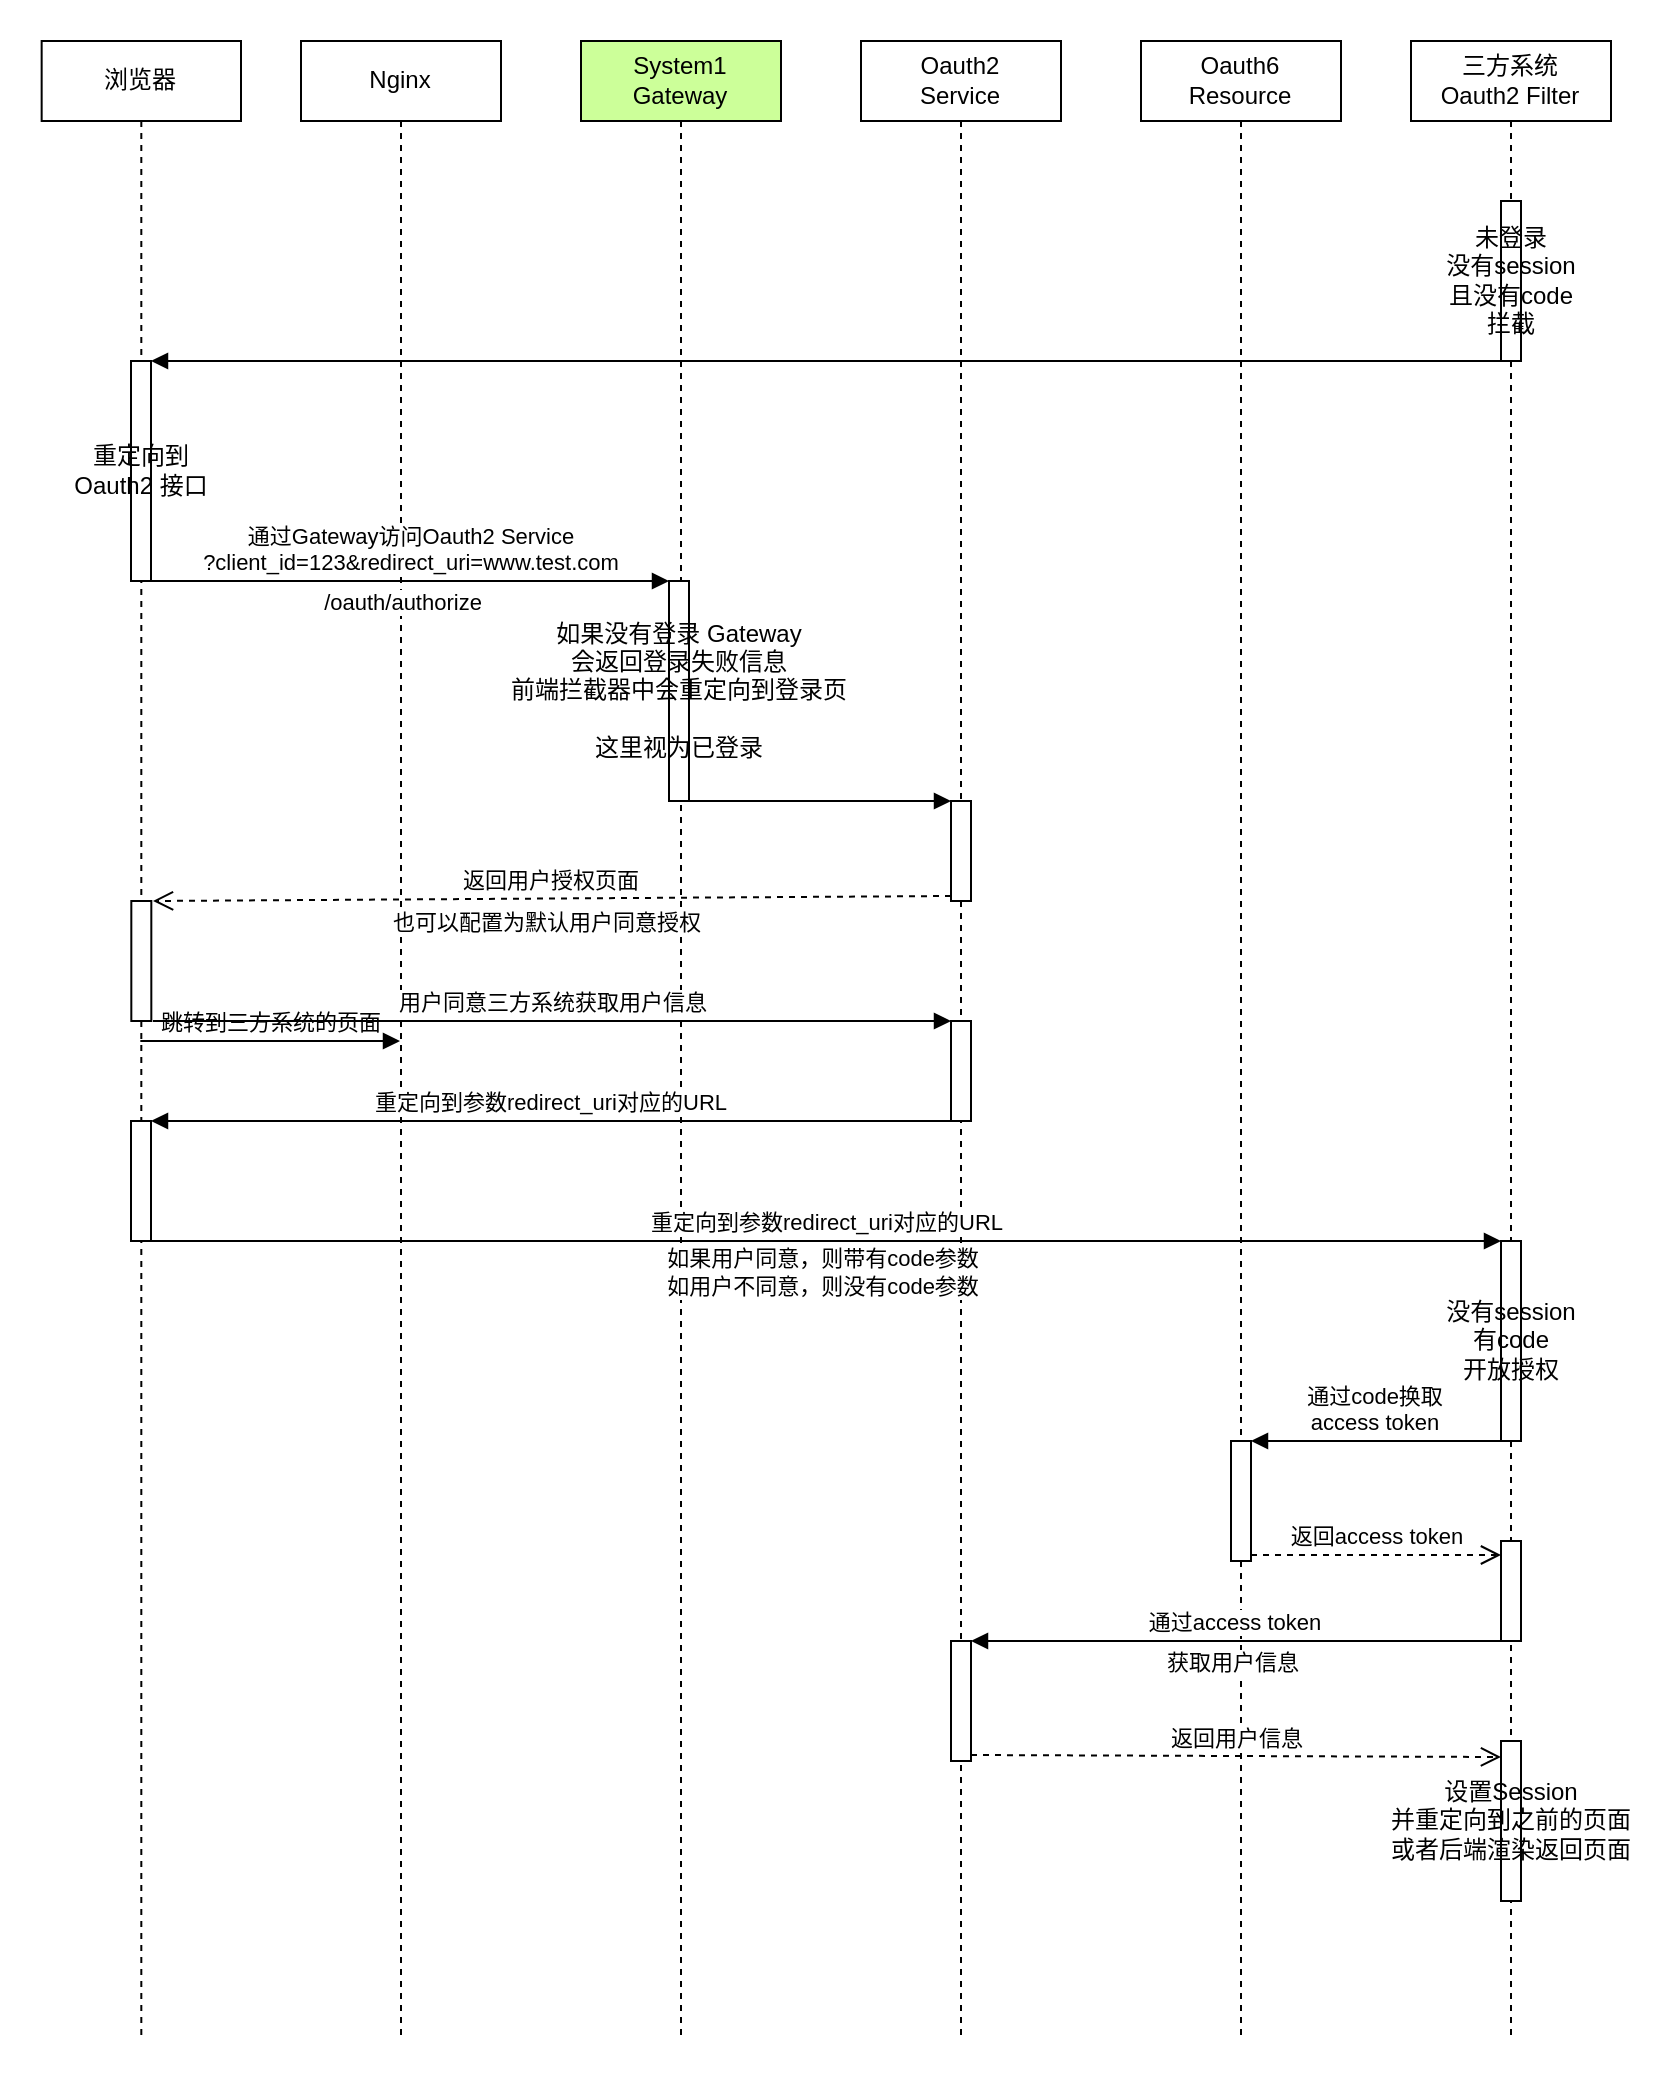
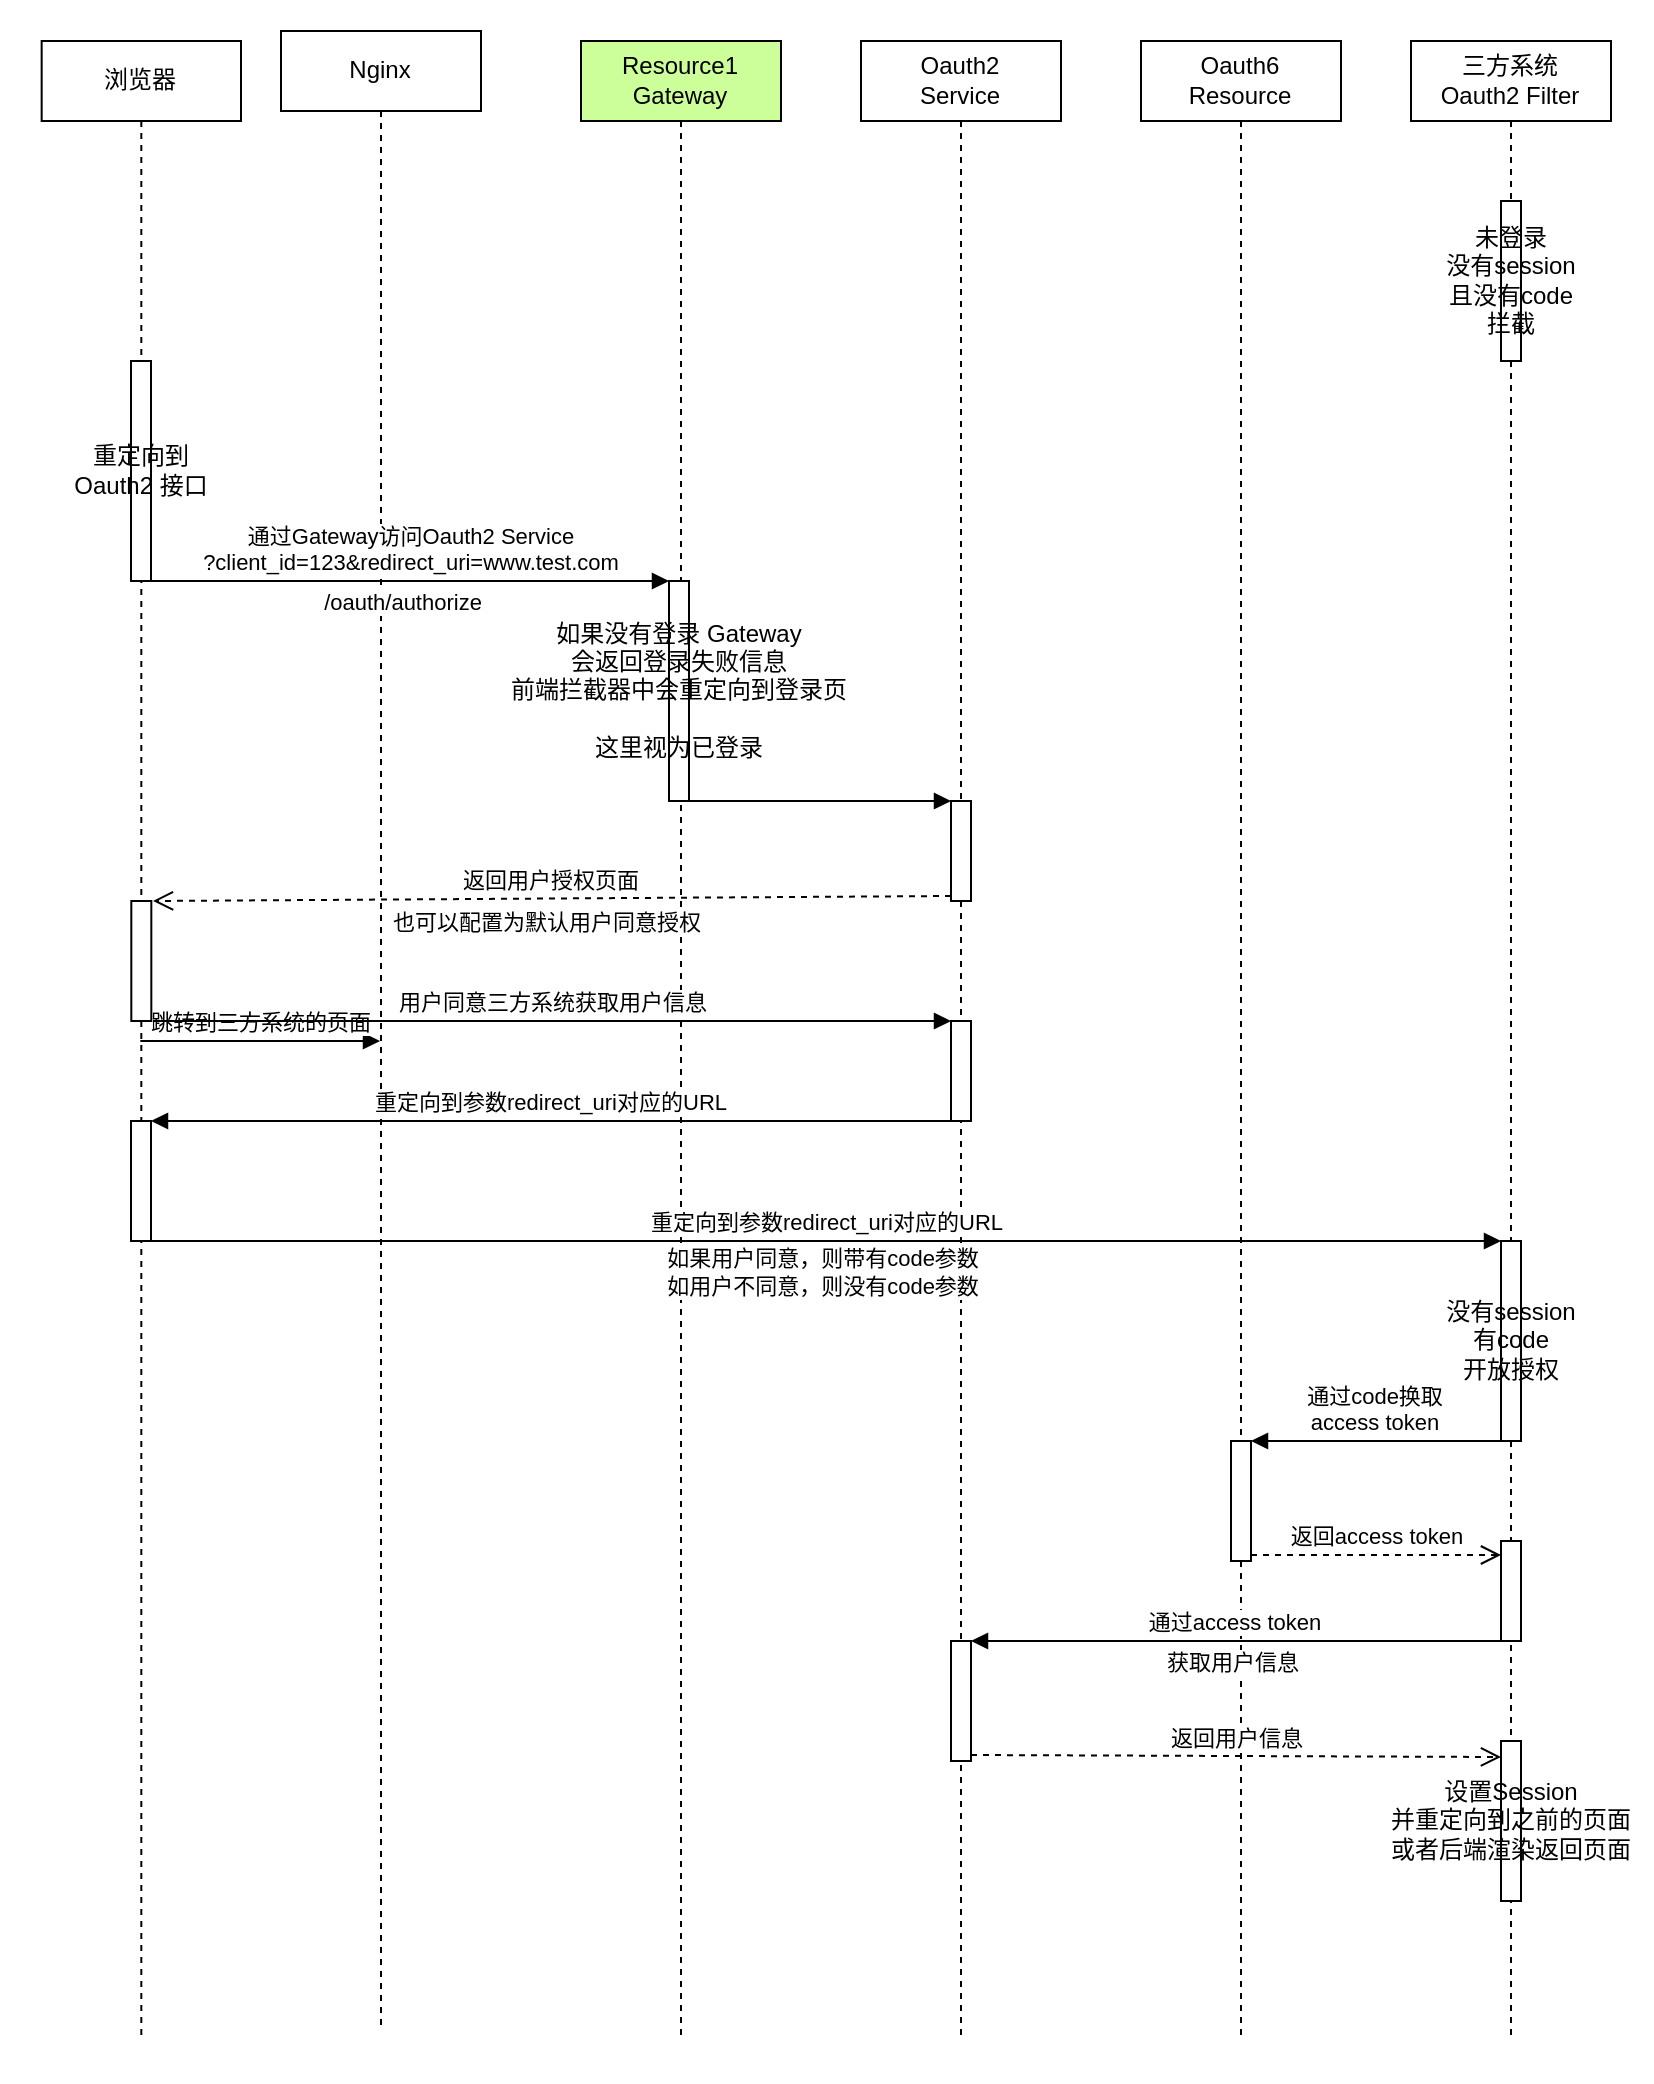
(681, 81) -> (681, 81)
(835, 361) -> none
(401, 1041) -> (381, 1031)
